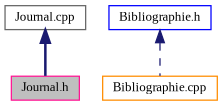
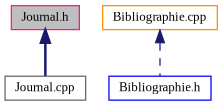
(45, 59) -> (45, 59)
(160, 59) -> (160, 59)
